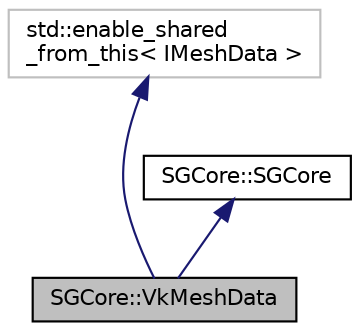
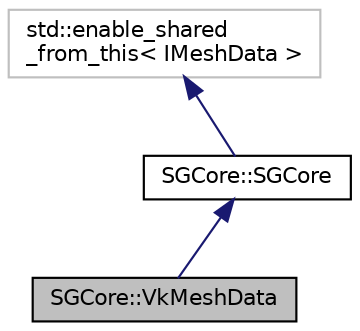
(124, 190) -> (216, 126)
